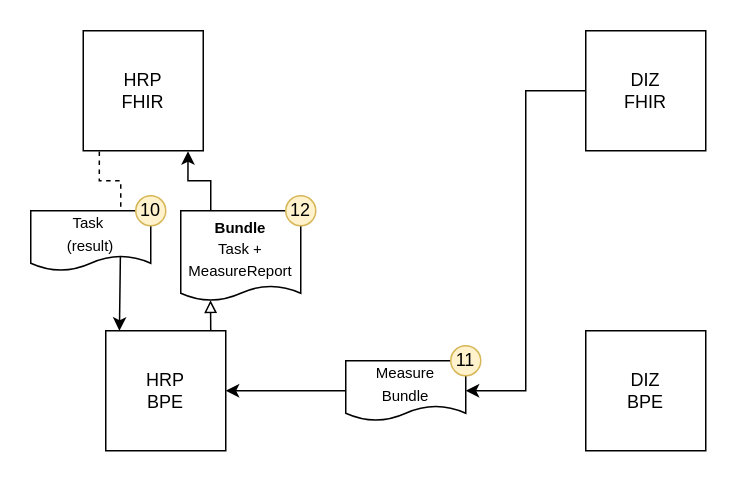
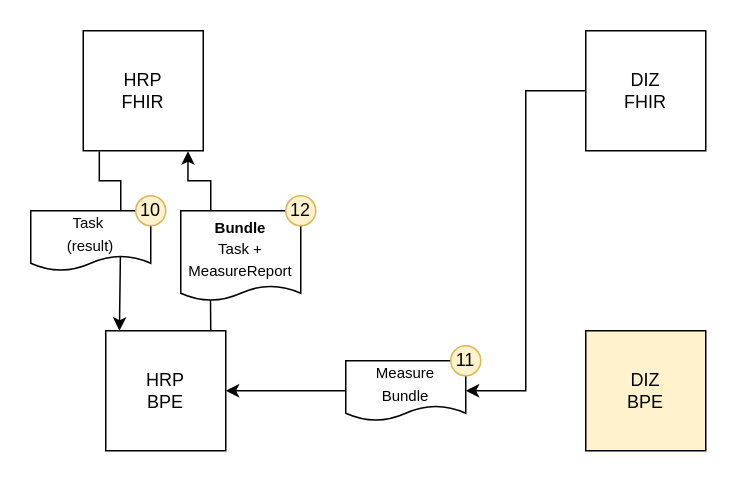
(112, 181) -> (112, 181)
(211, 313) -> (211, 307)
(646, 391) -> (646, 391)
